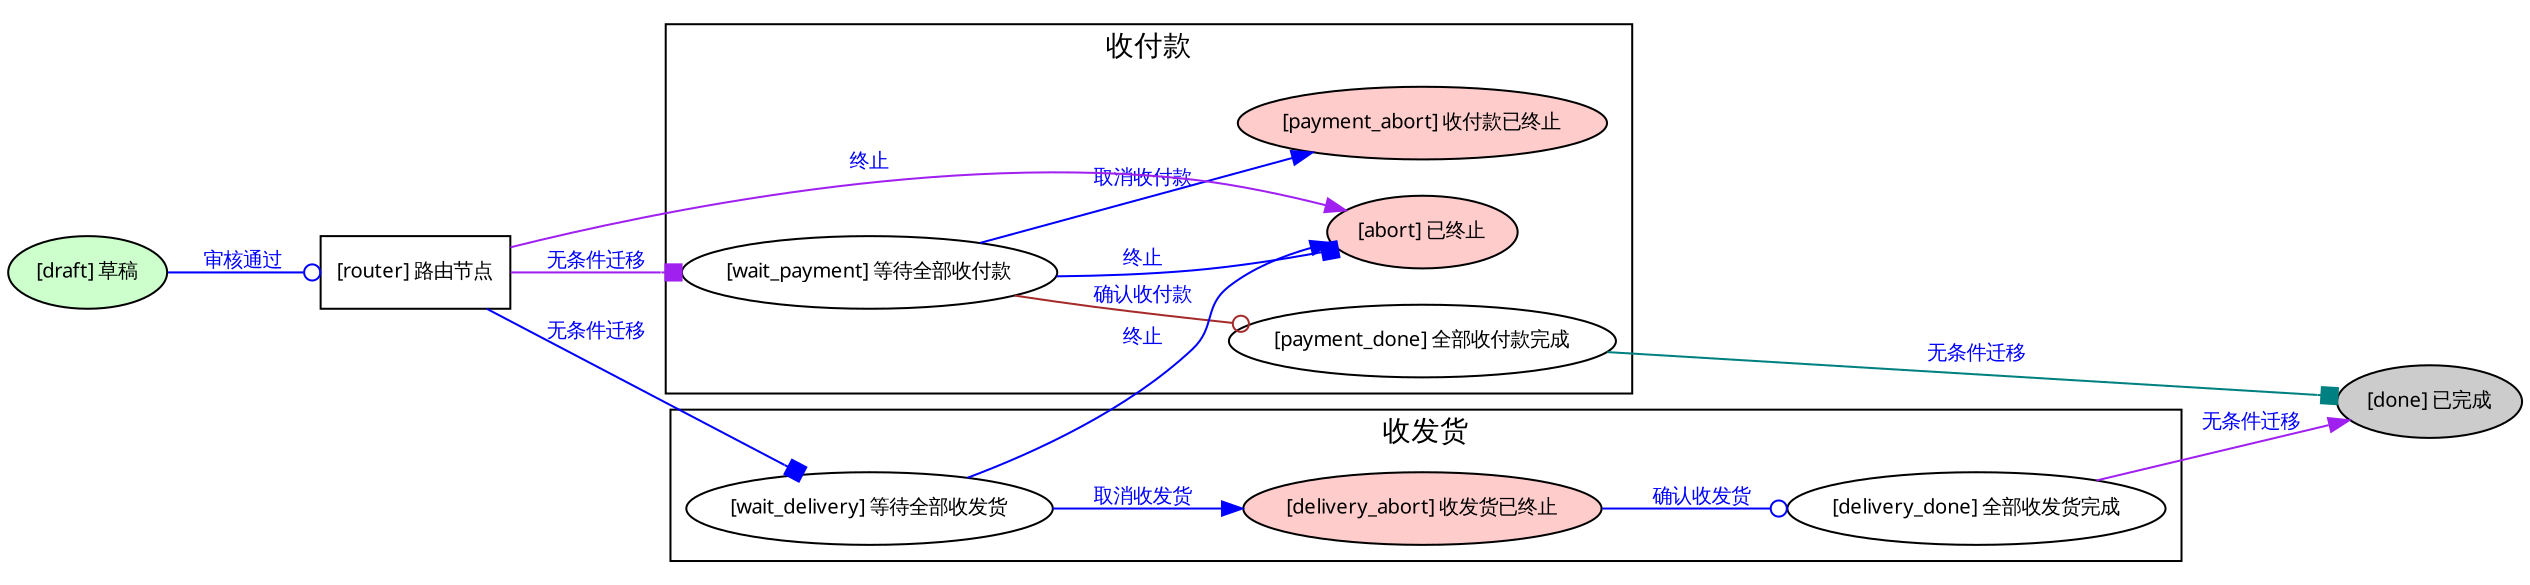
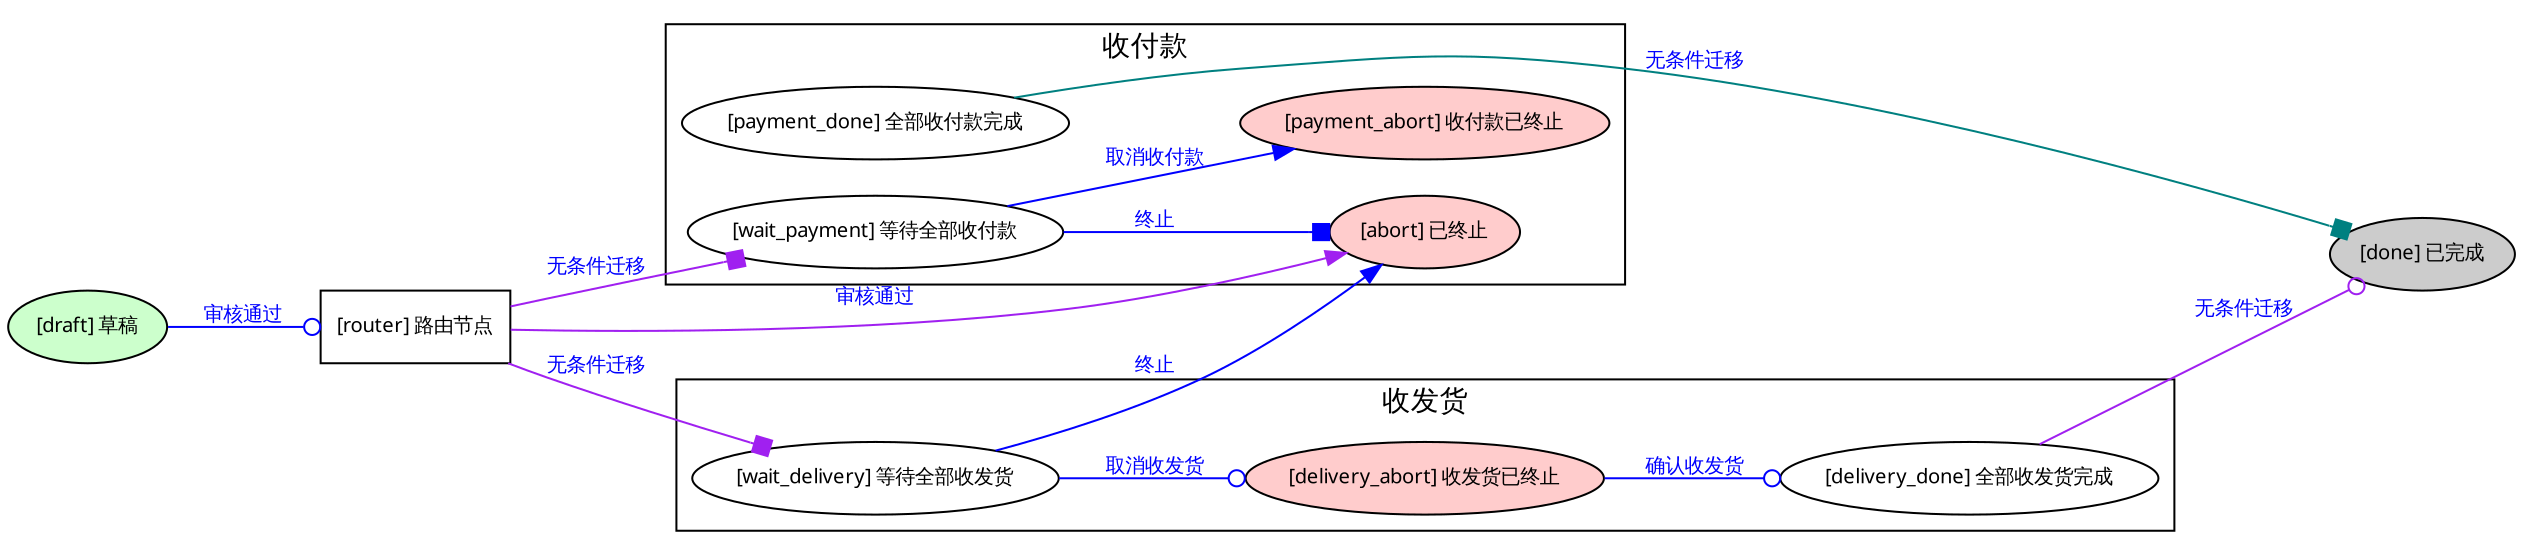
(870, 162) -> (875, 298)
(1123, 310) -> none
(636, 387) -> (629, 405)
(2213, 453) -> (2194, 367)
(1137, 509) -> (1144, 478)
